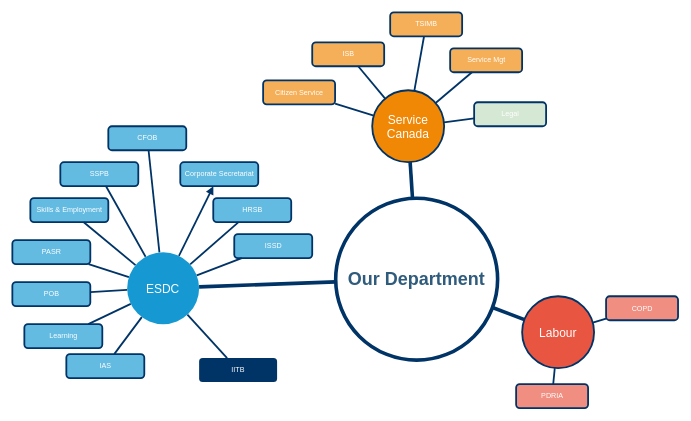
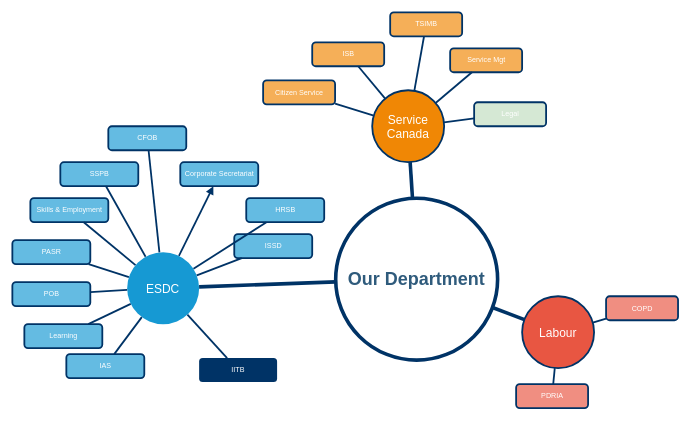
(252, 210) -> (285, 210)
